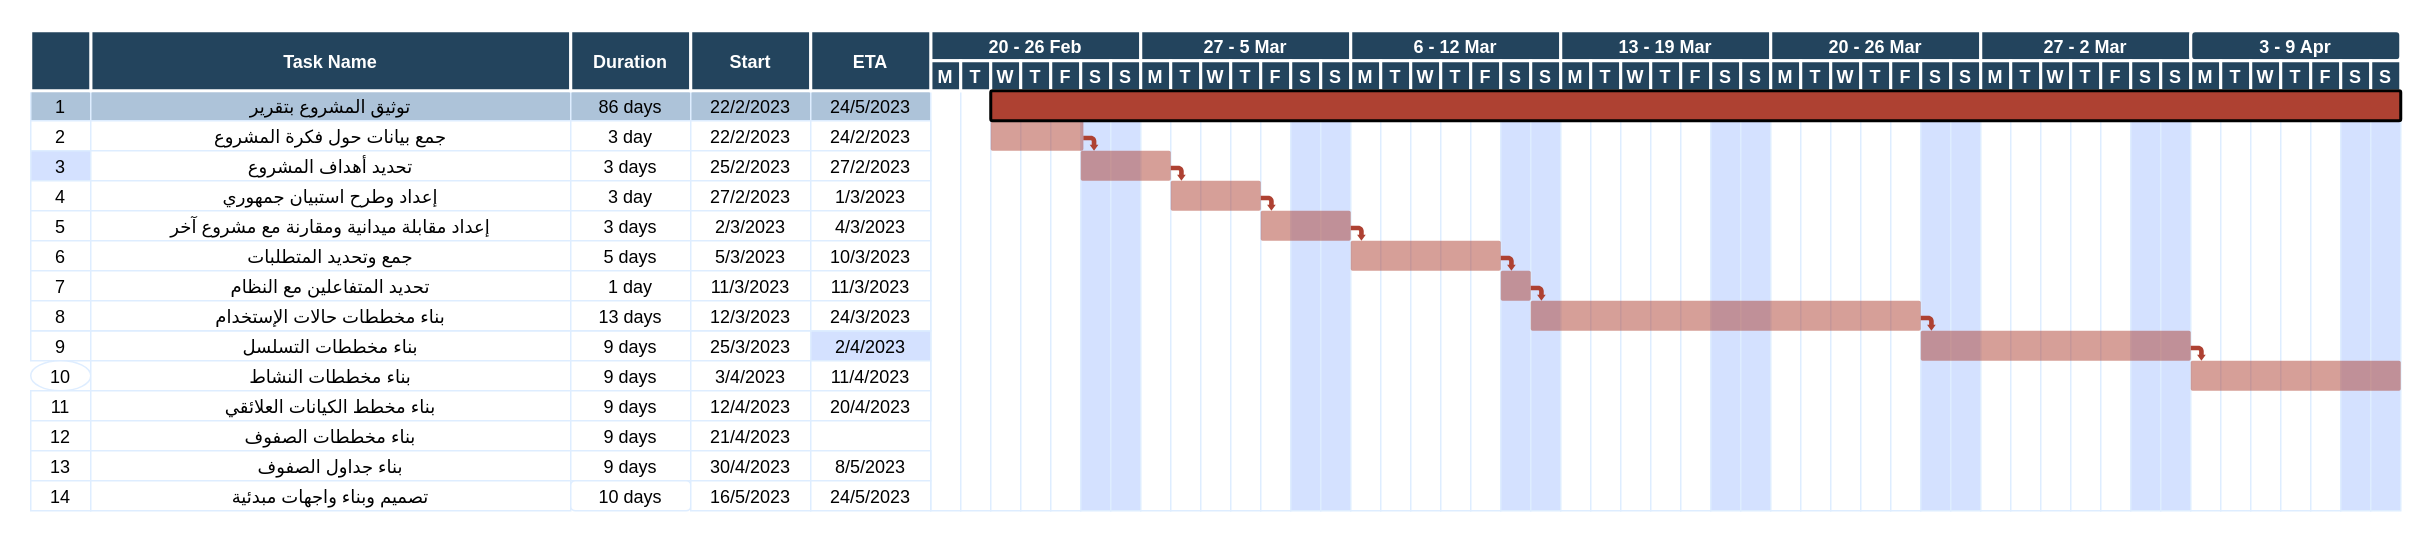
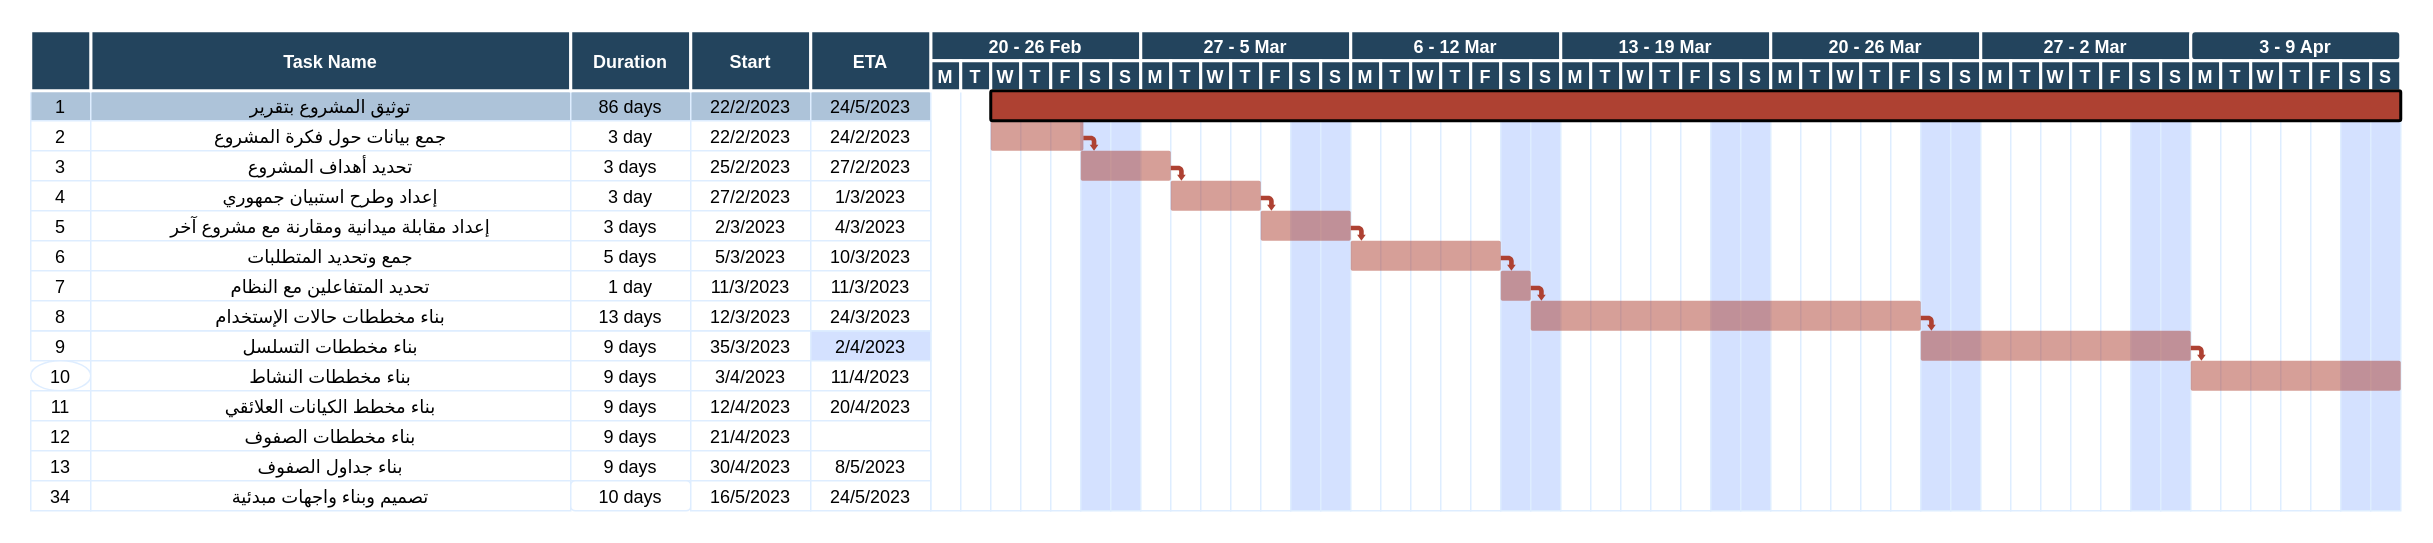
(61, 166) -> (61, 166)
(750, 347) -> (750, 347)
(60, 497) -> (60, 497)
